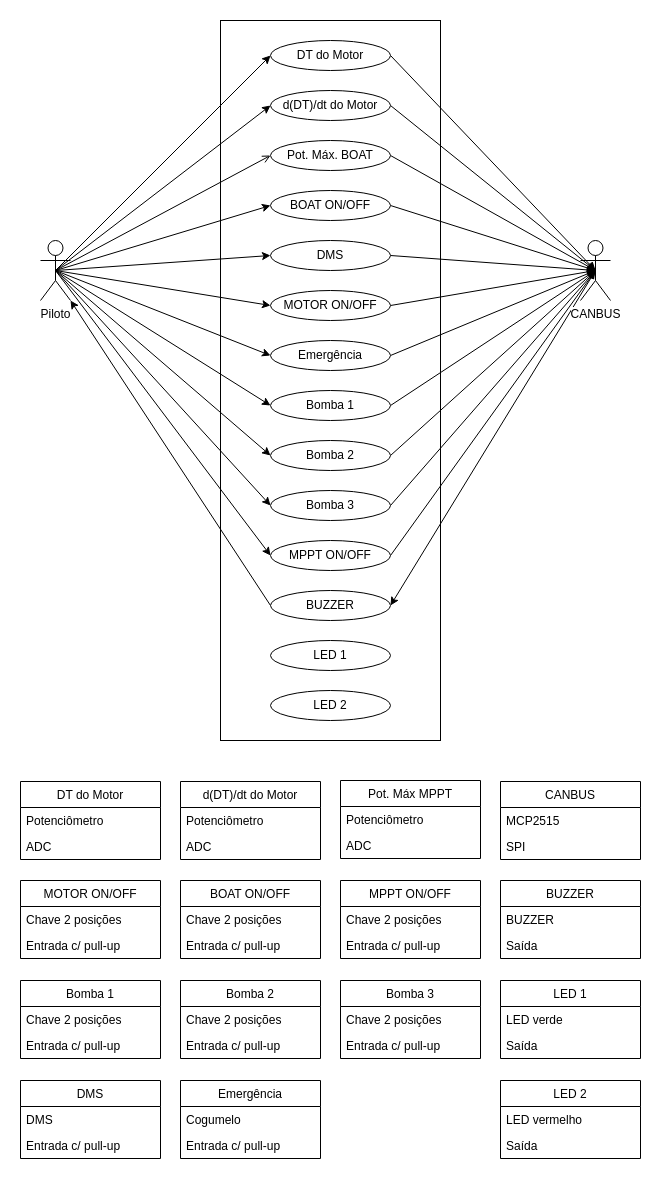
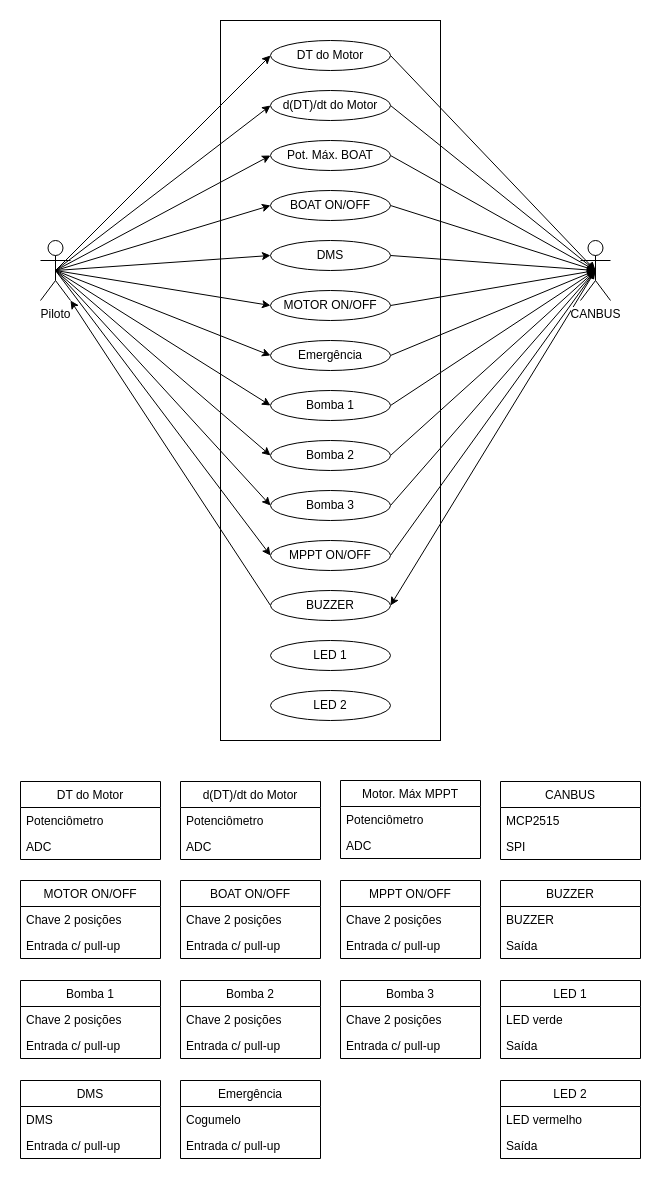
(265, 158) -> (263, 159)
(410, 794) -> (410, 794)
